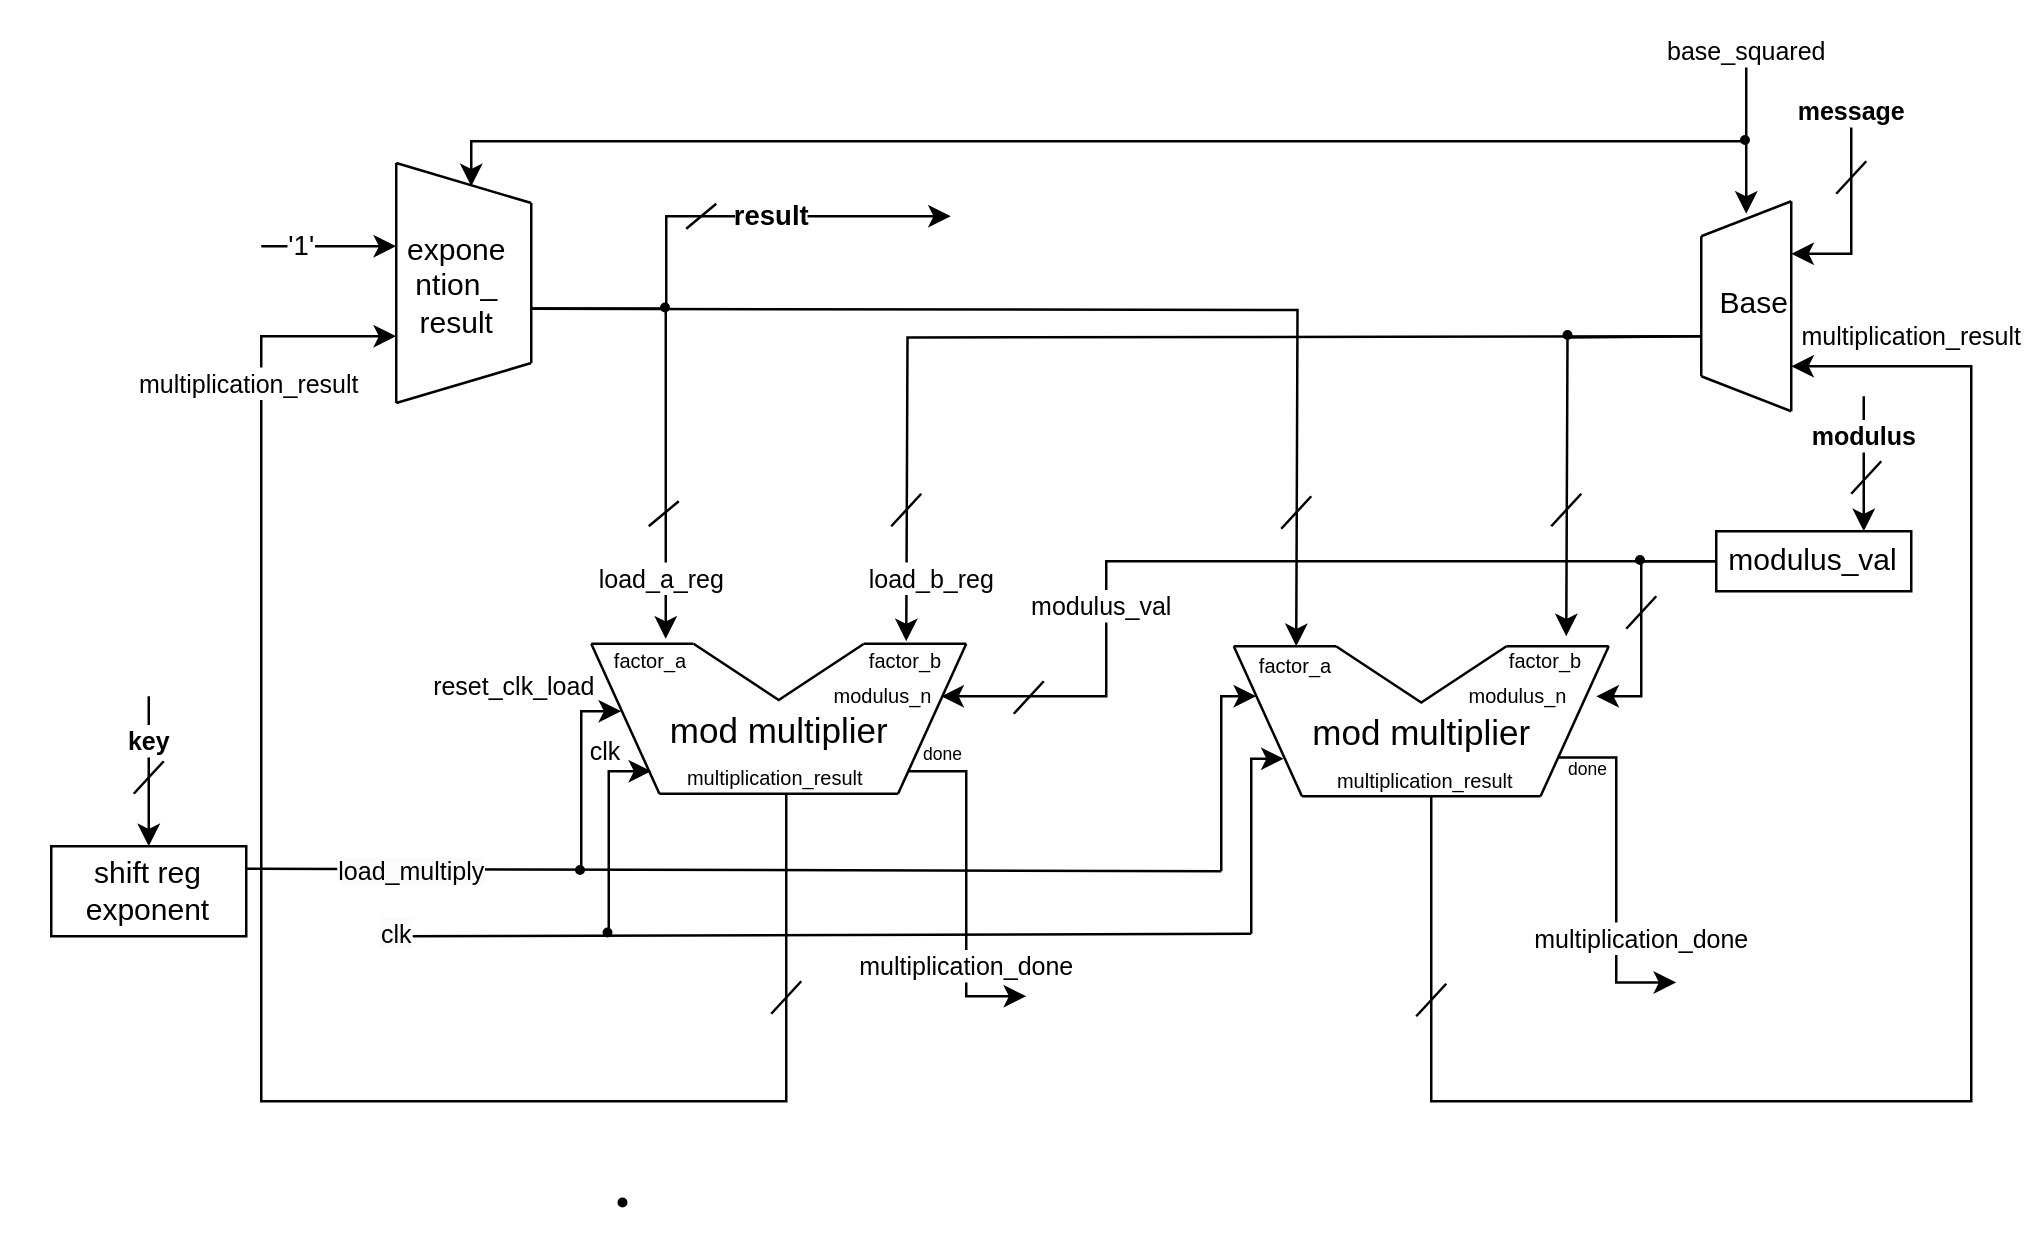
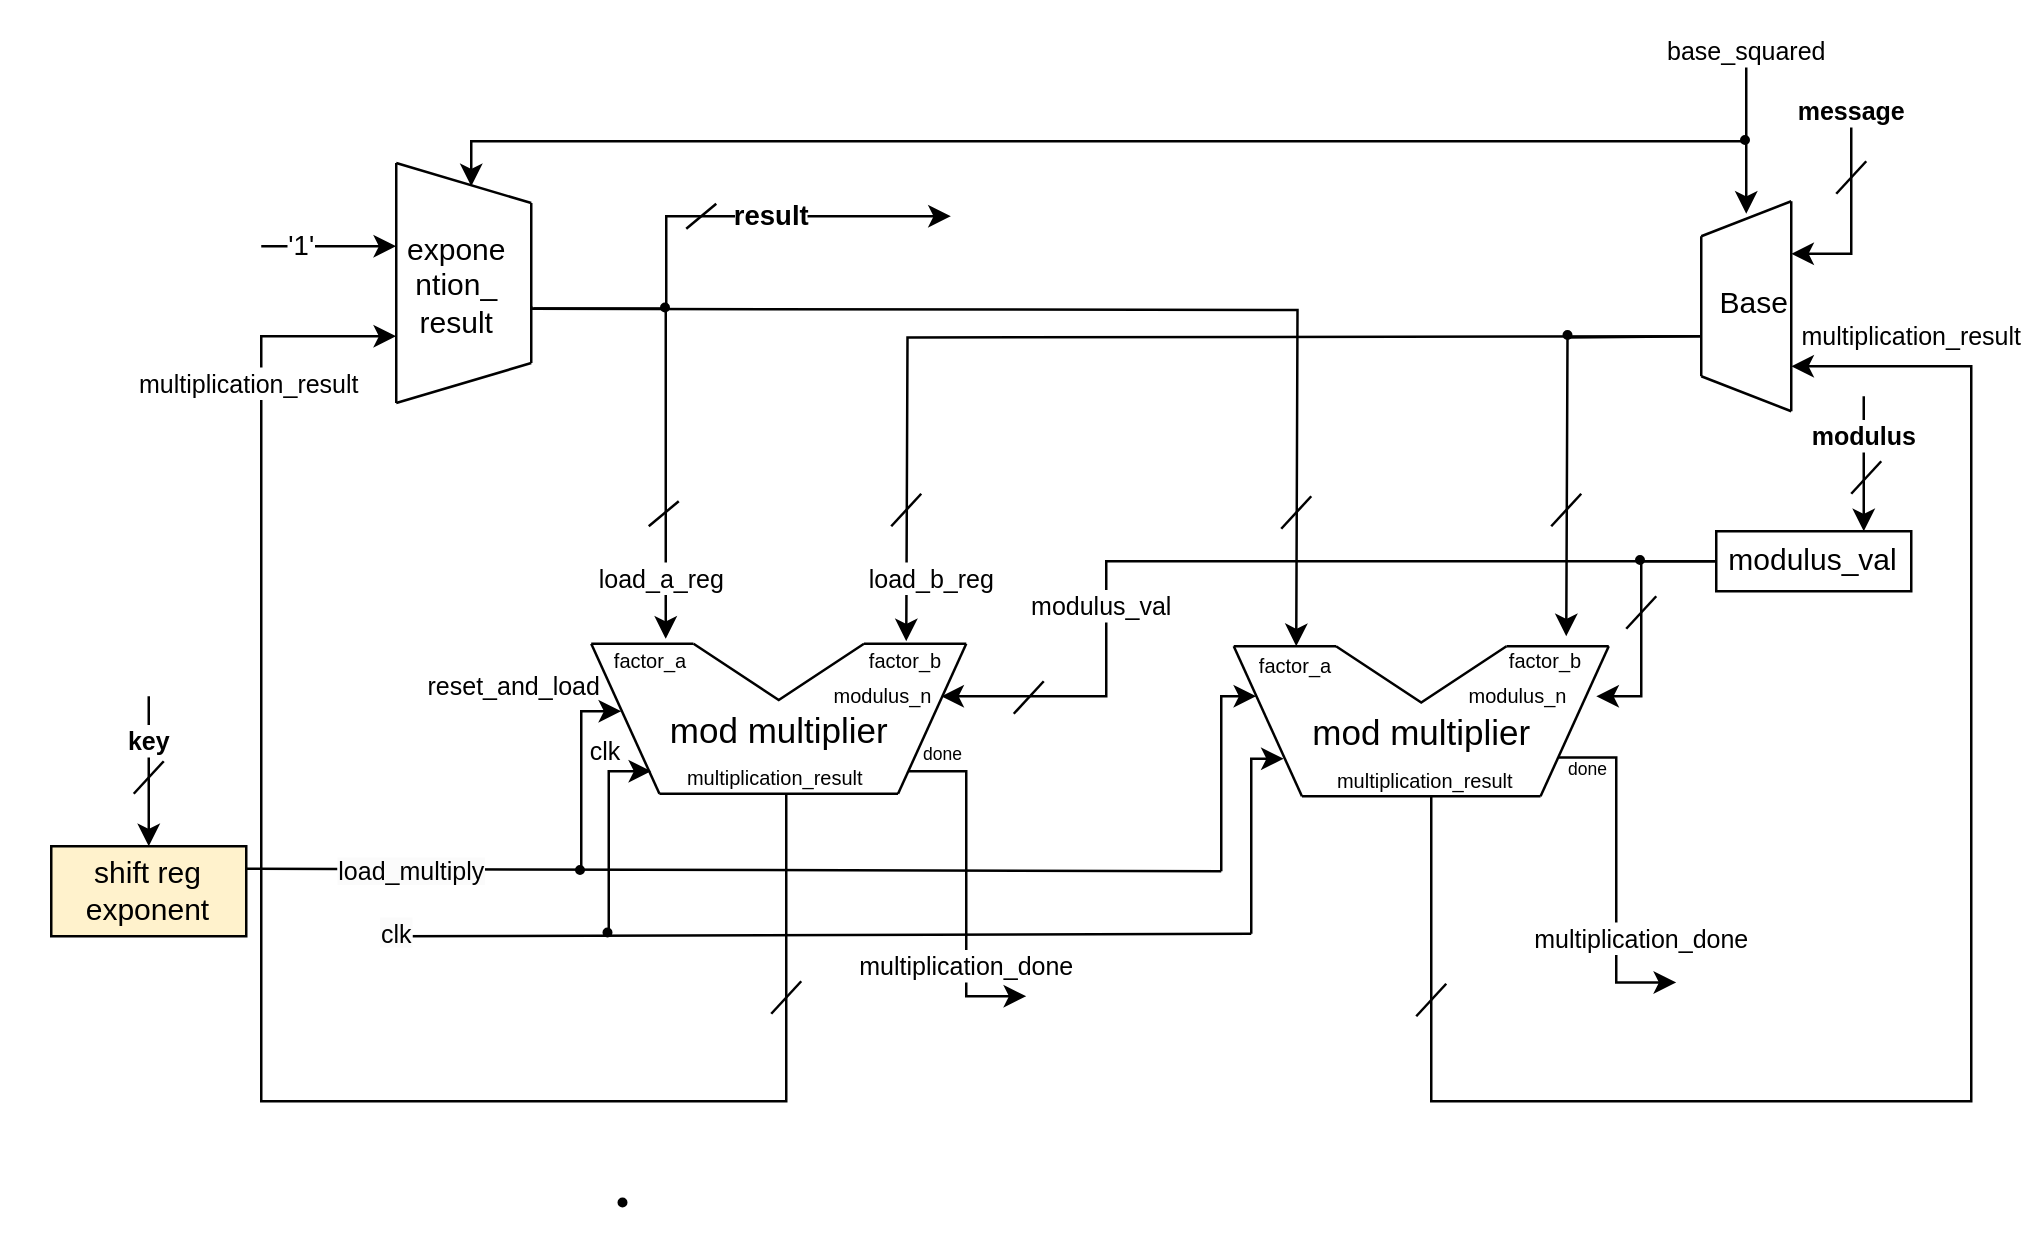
(515, 686) -> (515, 686)
(149, 891) -> (149, 891)
